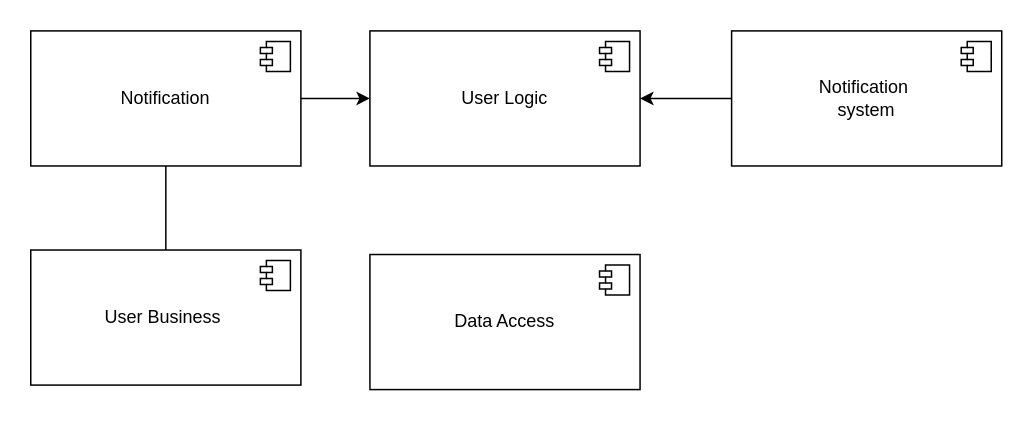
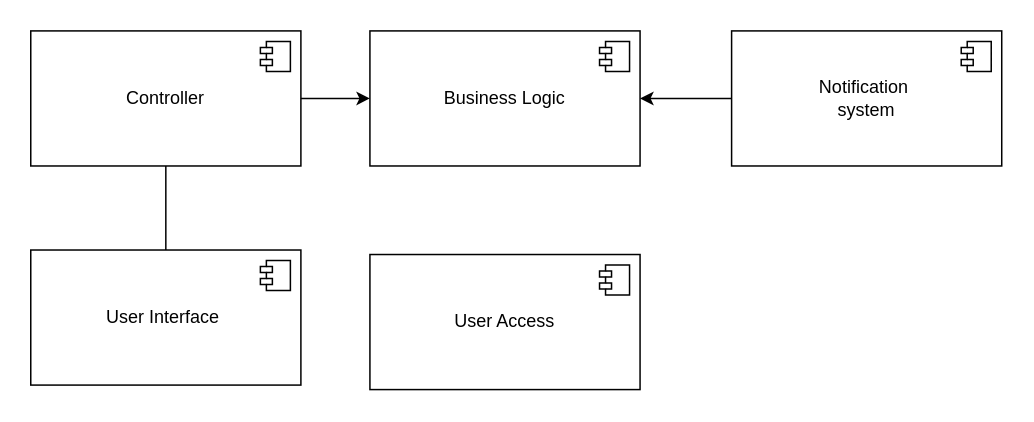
(166, 98) -> (166, 98)
(505, 98) -> (505, 98)
(166, 317) -> (166, 317)
(505, 322) -> (505, 322)
